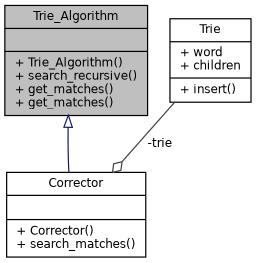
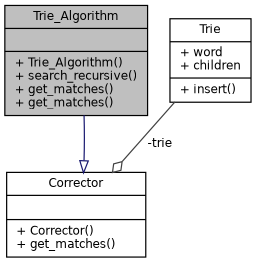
(68, 150) -> (84, 138)
(76, 244) -> (66, 244)
